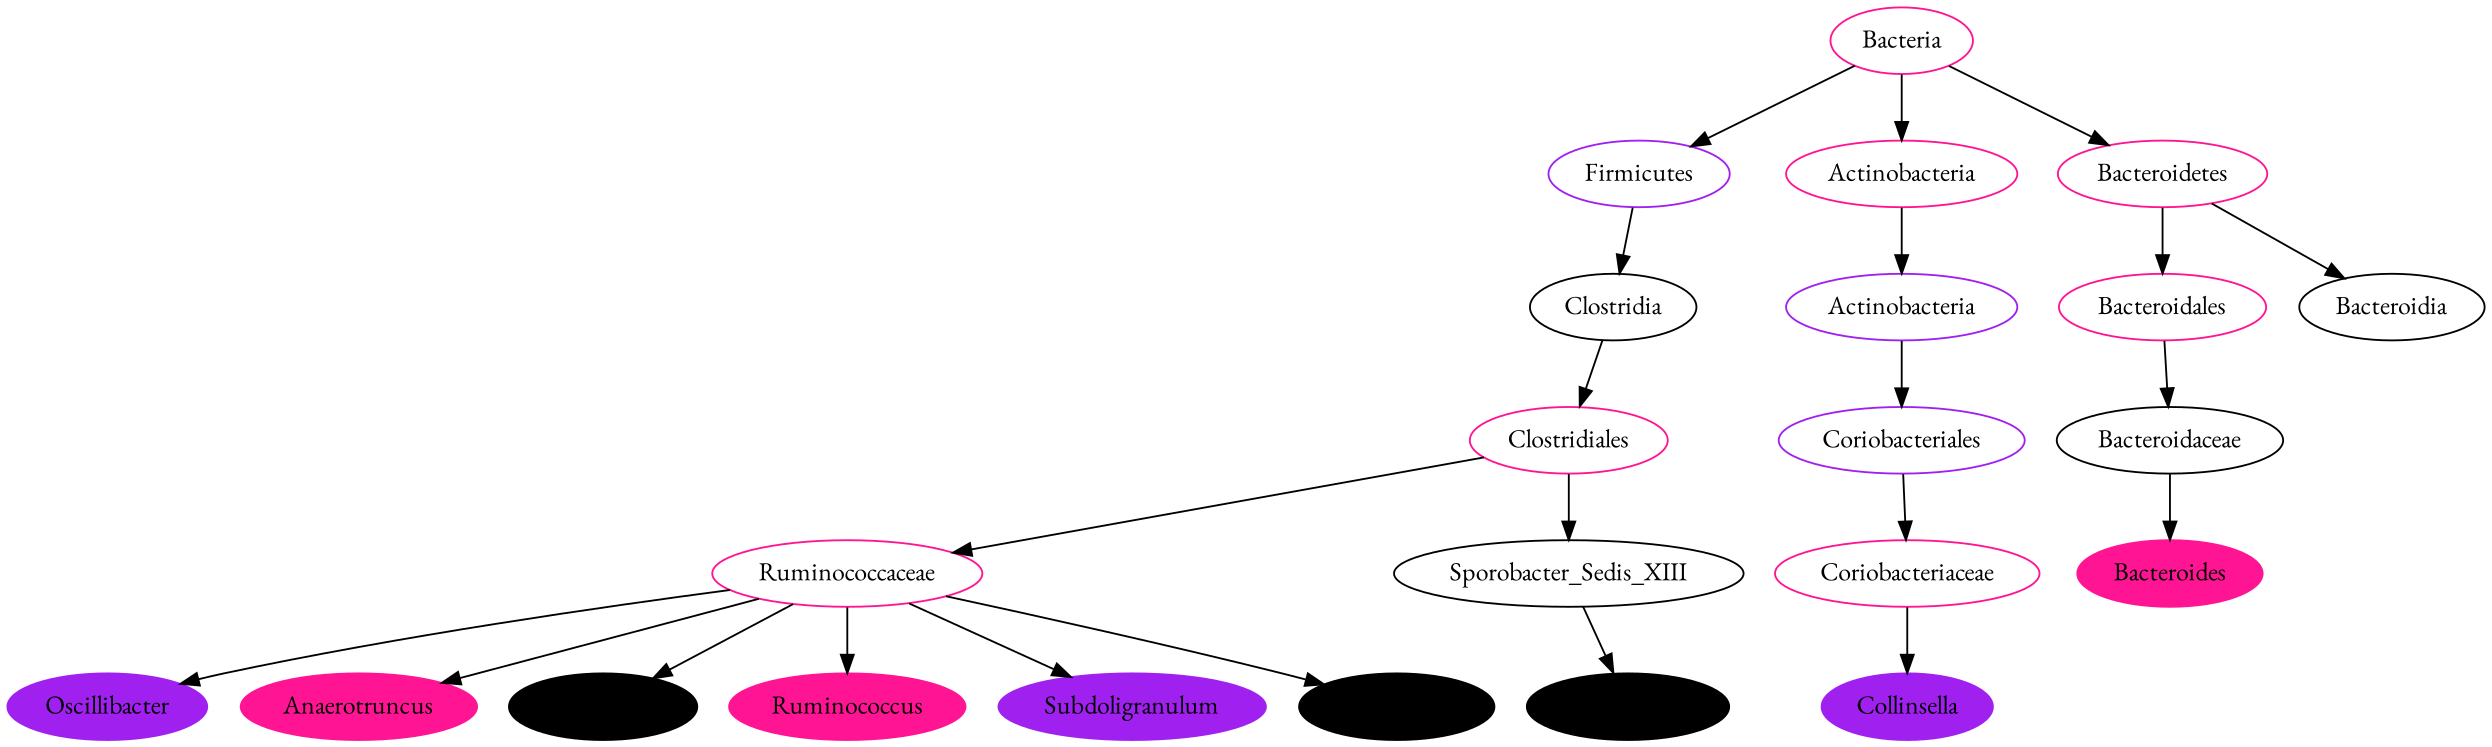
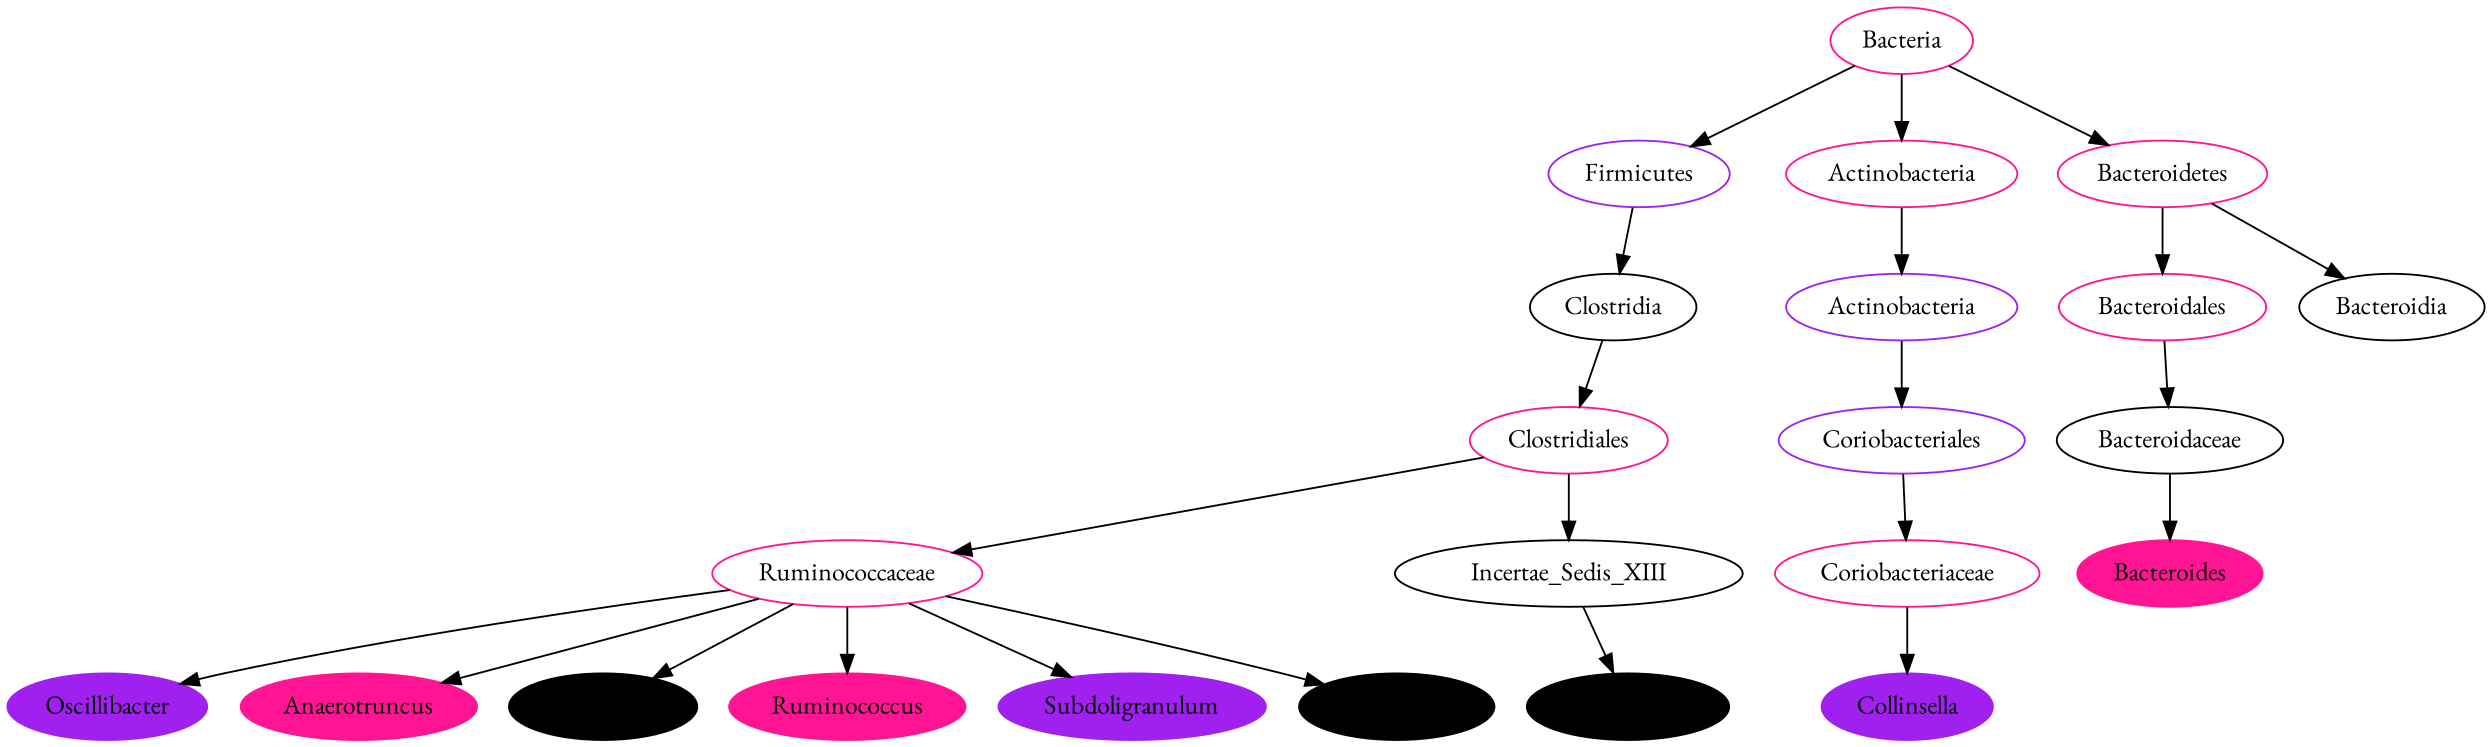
(1569, 574) -> (1569, 574)
